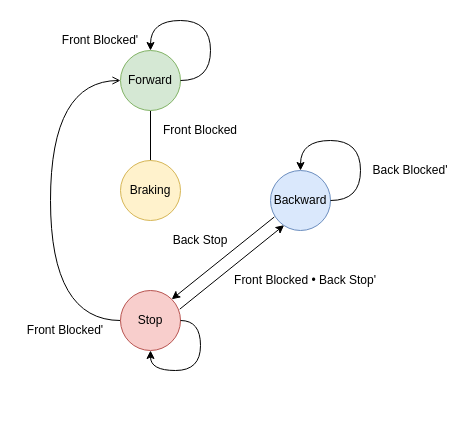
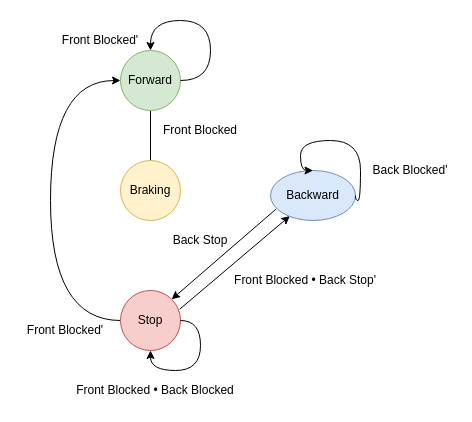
(79, 96) -> (77, 96)
(301, 201) -> (313, 196)
none -> (156, 391)
